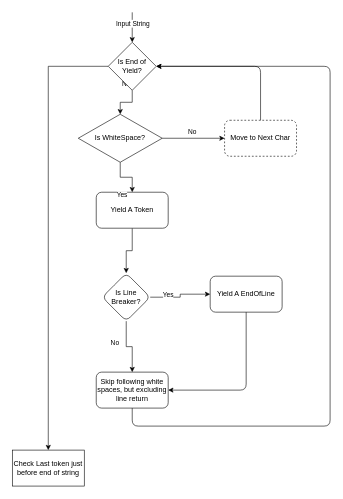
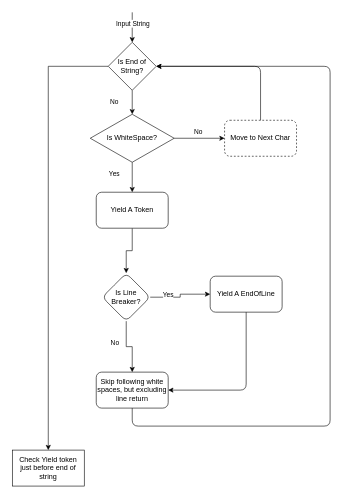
(132, 66) -> (132, 66)
(120, 138) -> (132, 138)
(48, 468) -> (48, 468)
